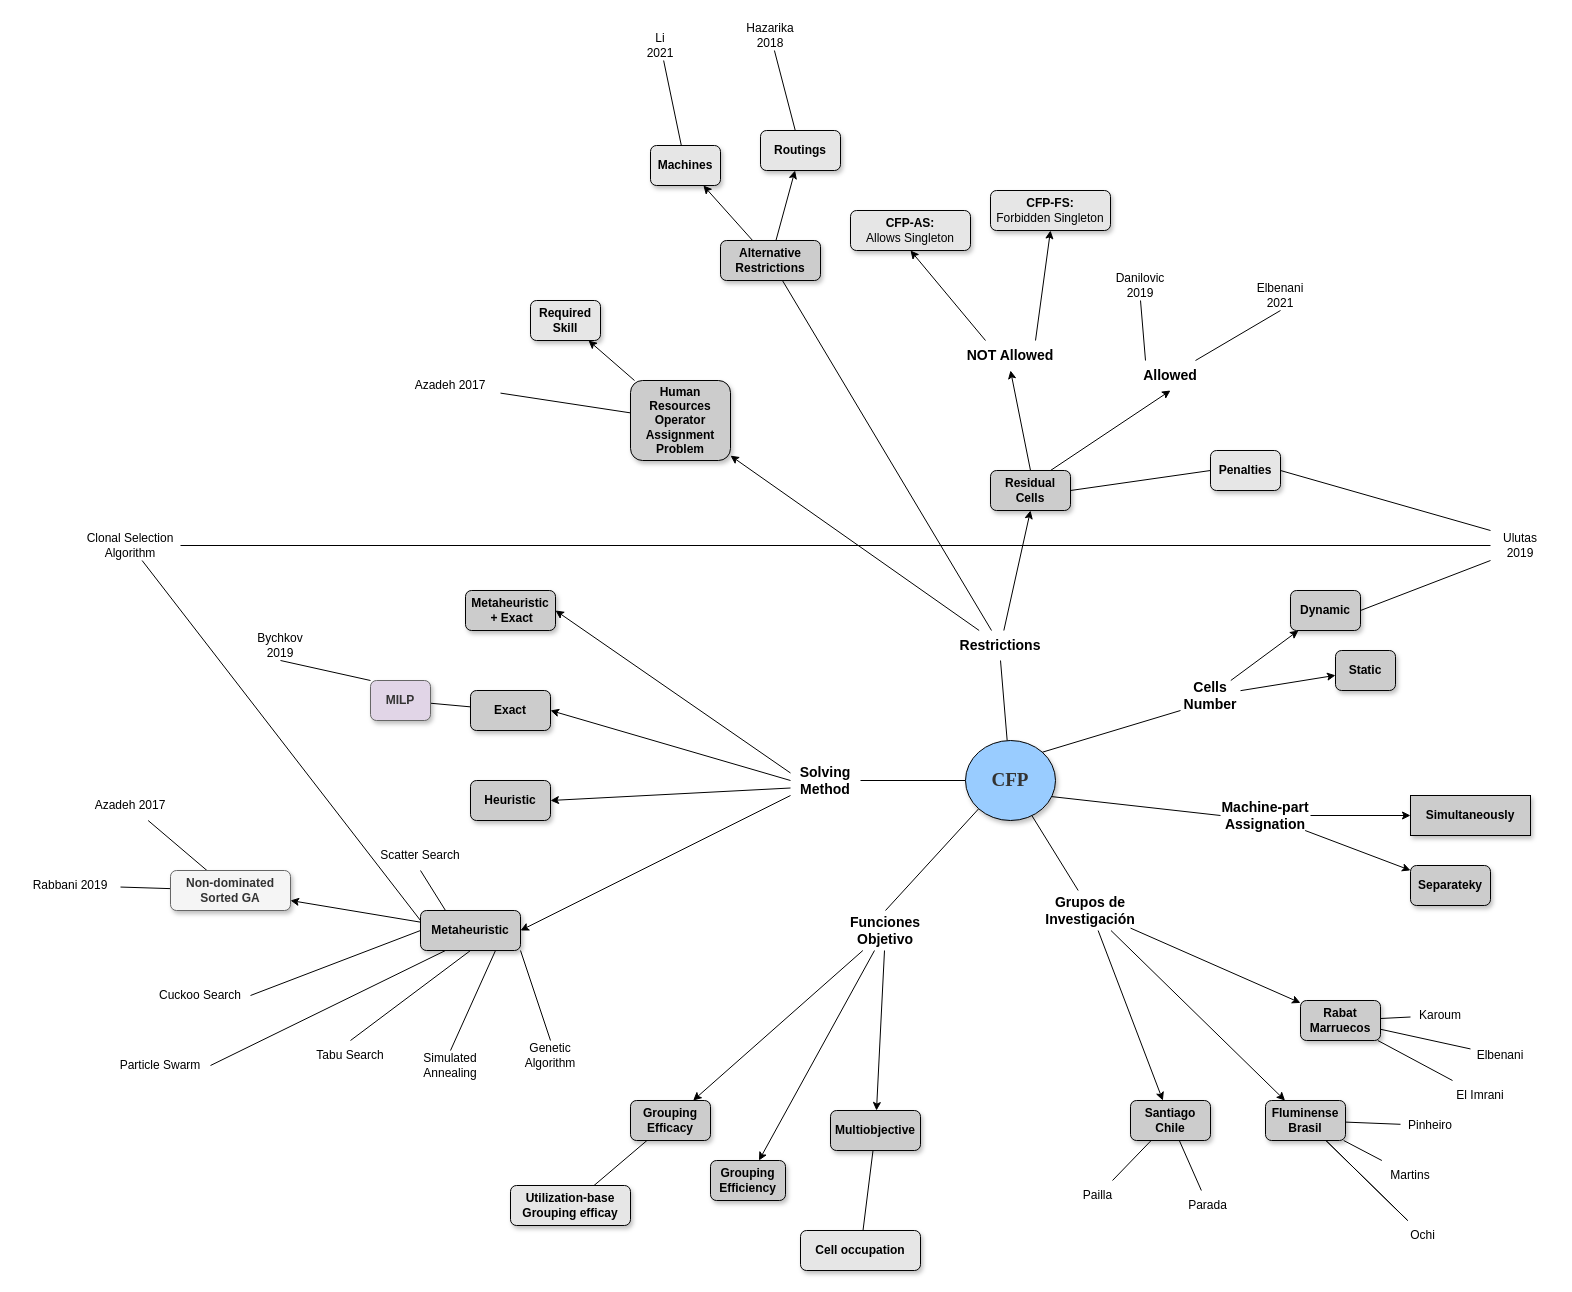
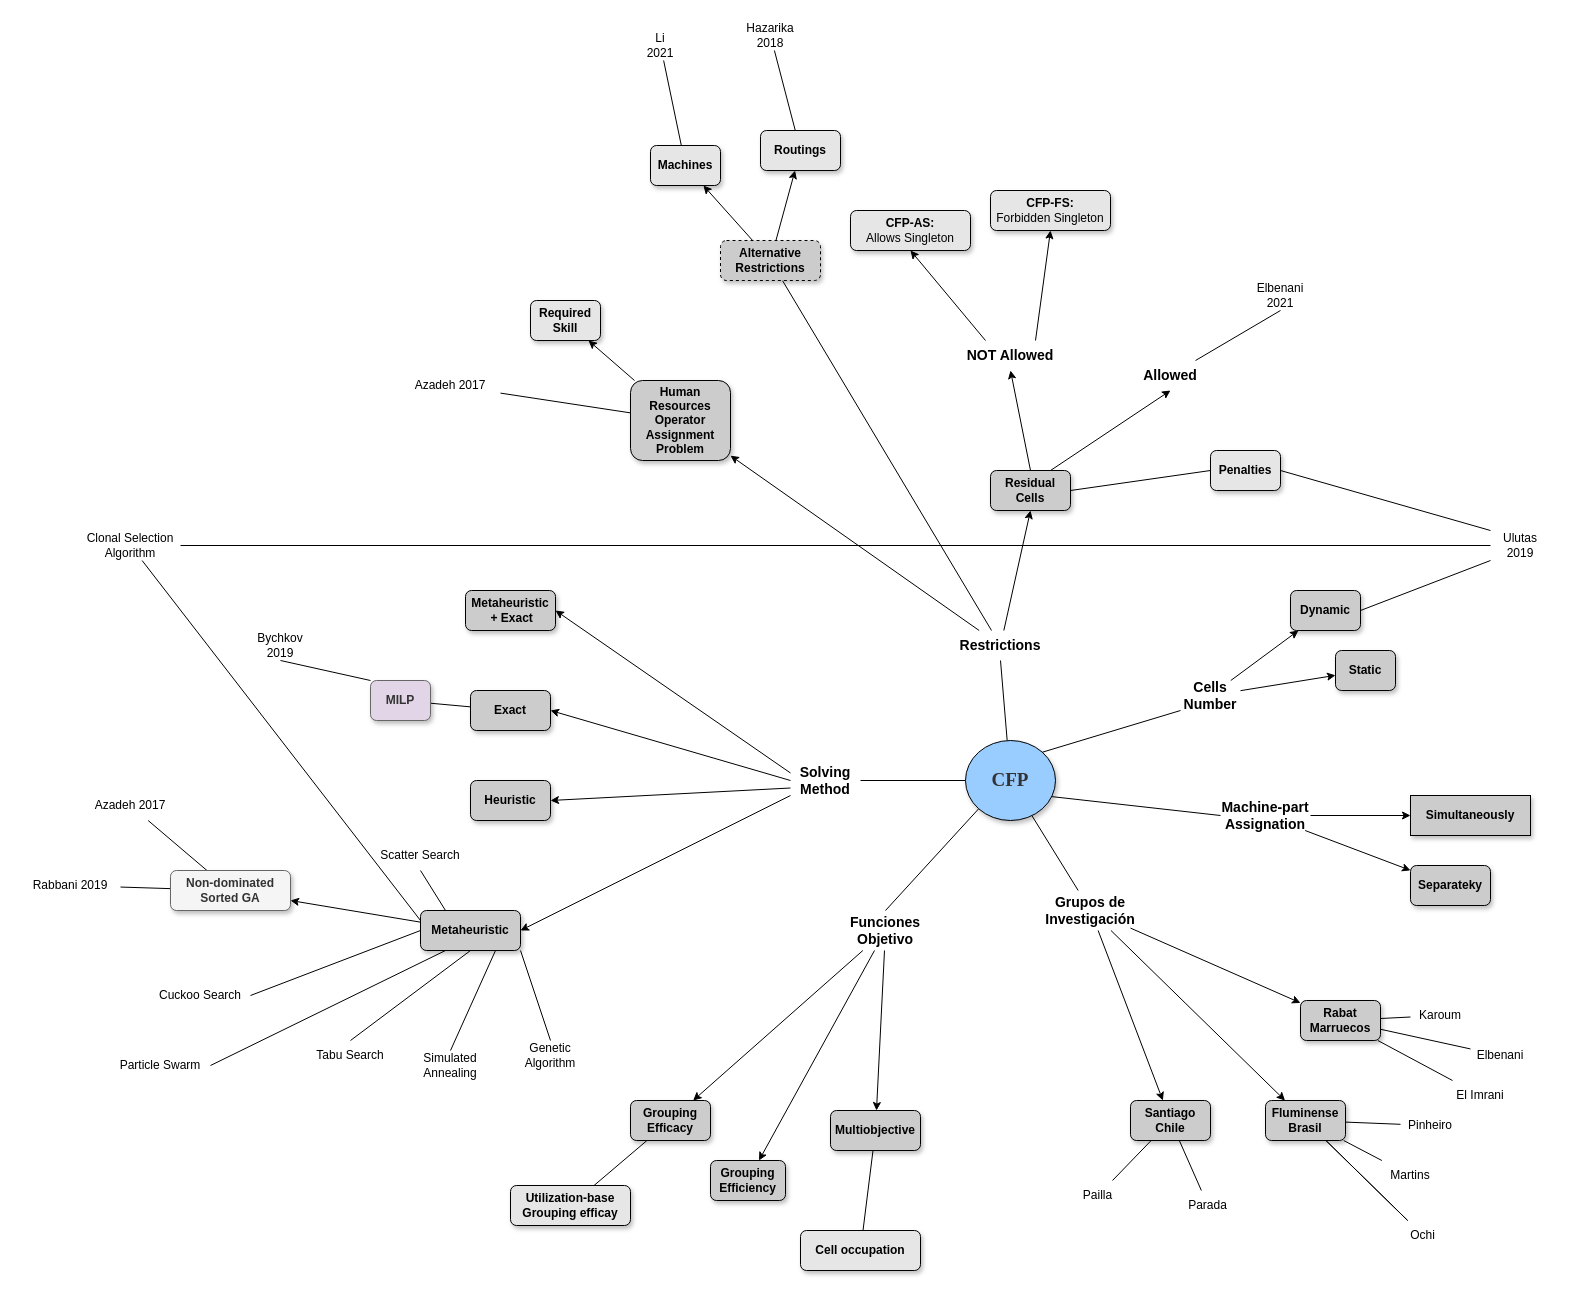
(771, 261) -> (771, 261)
(1141, 286) -> none
(1143, 331) -> none
